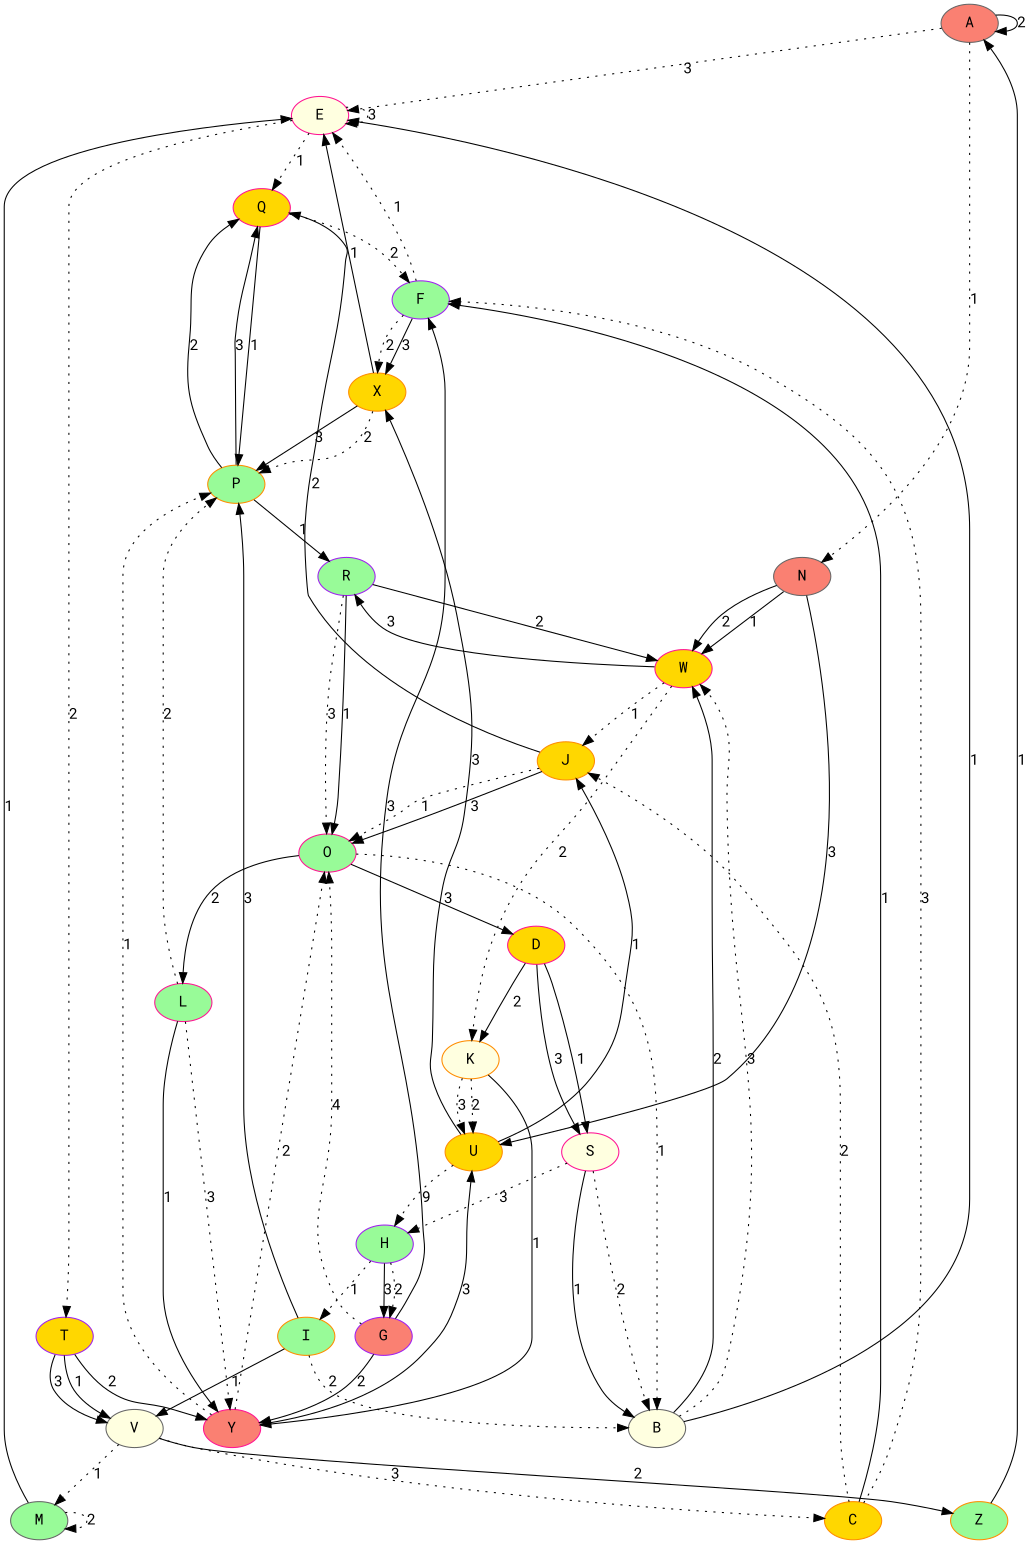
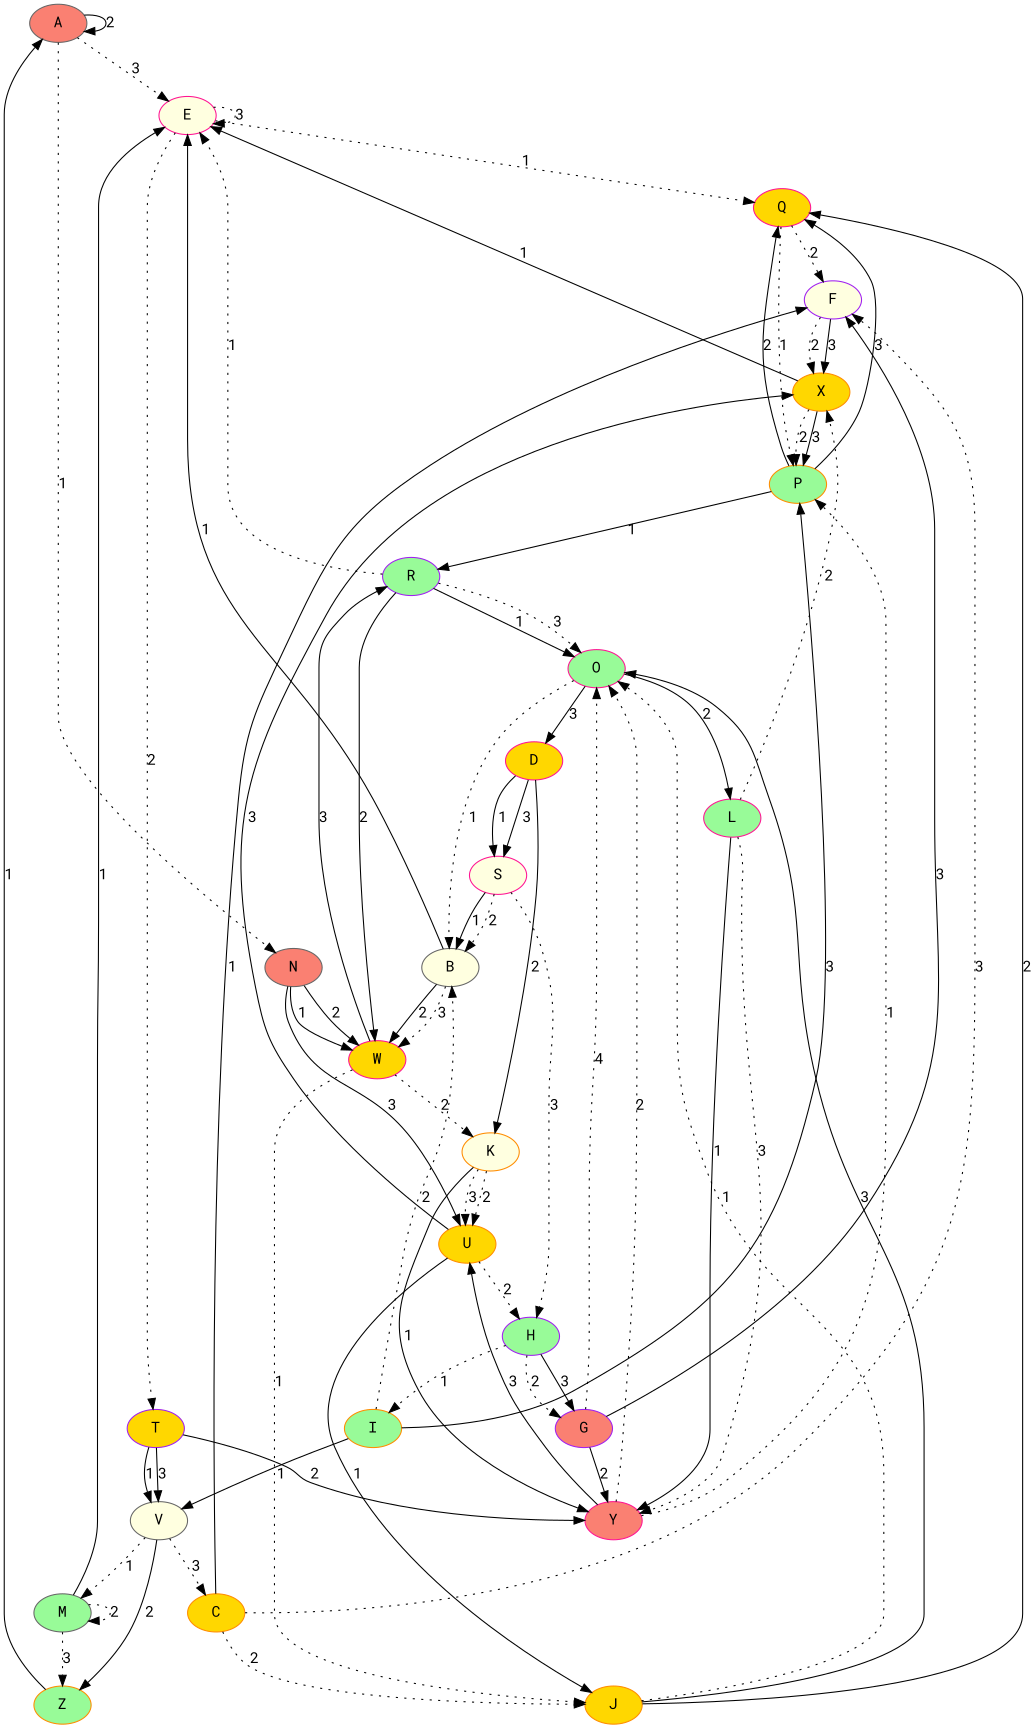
(383, 208) -> (228, 409)
(421, 300) -> (833, 300)
(250, 341) -> (779, 341)
(163, 737) -> (804, 634)
(427, 1198) -> (508, 1290)
none -> (63, 1654)
